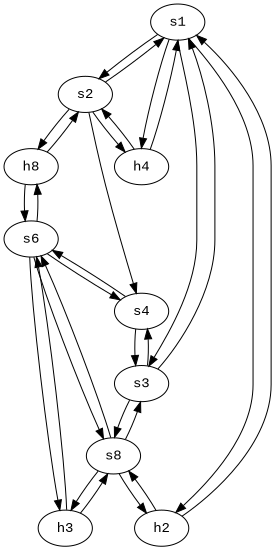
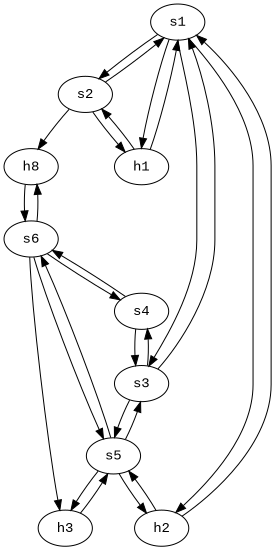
(60, 137) -> none
(142, 167) -> (142, 167)
(109, 199) -> none
(55, 388) -> none
(113, 456) -> (113, 456)
